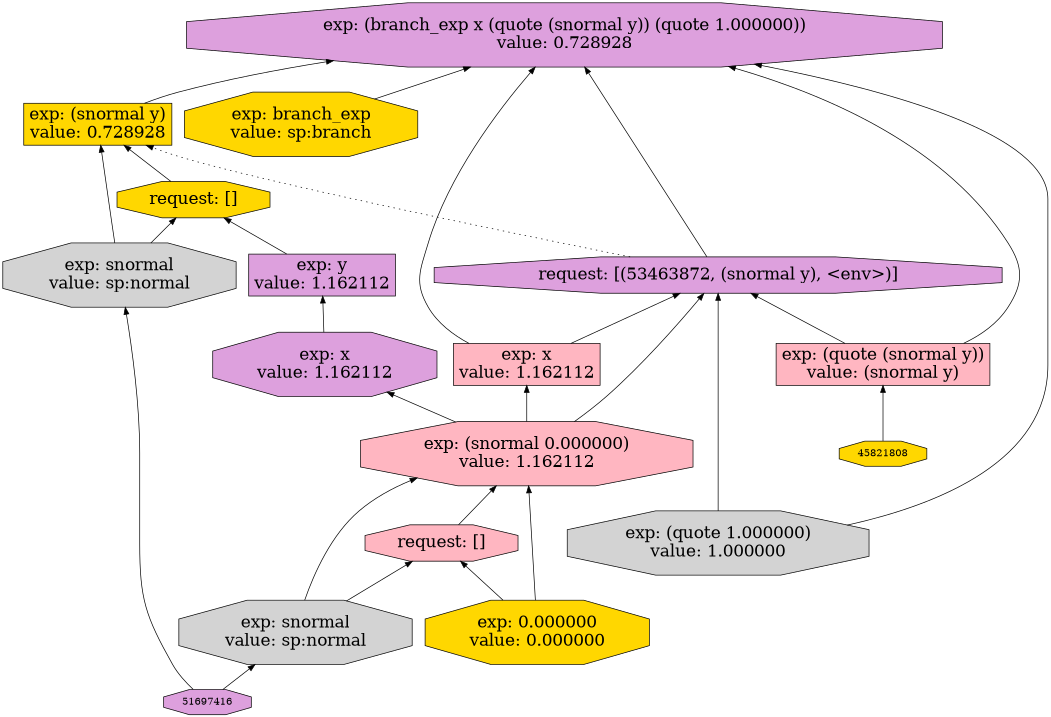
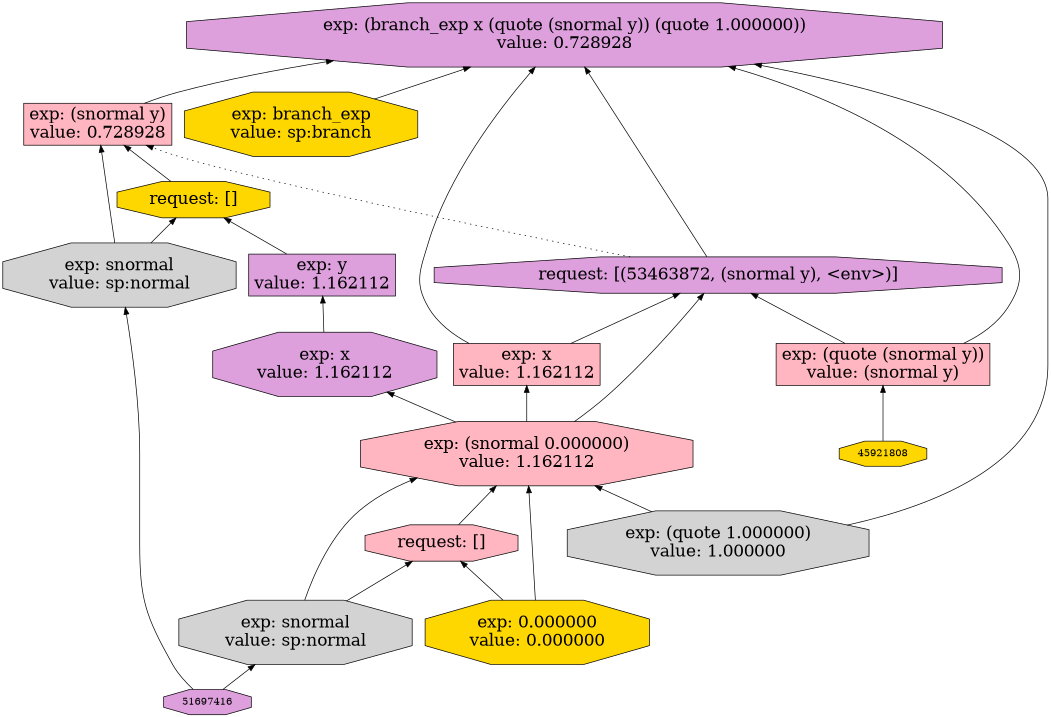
(98, 124) -> (98, 124)
(718, 406) -> (627, 500)
(883, 454) -> (883, 454)
